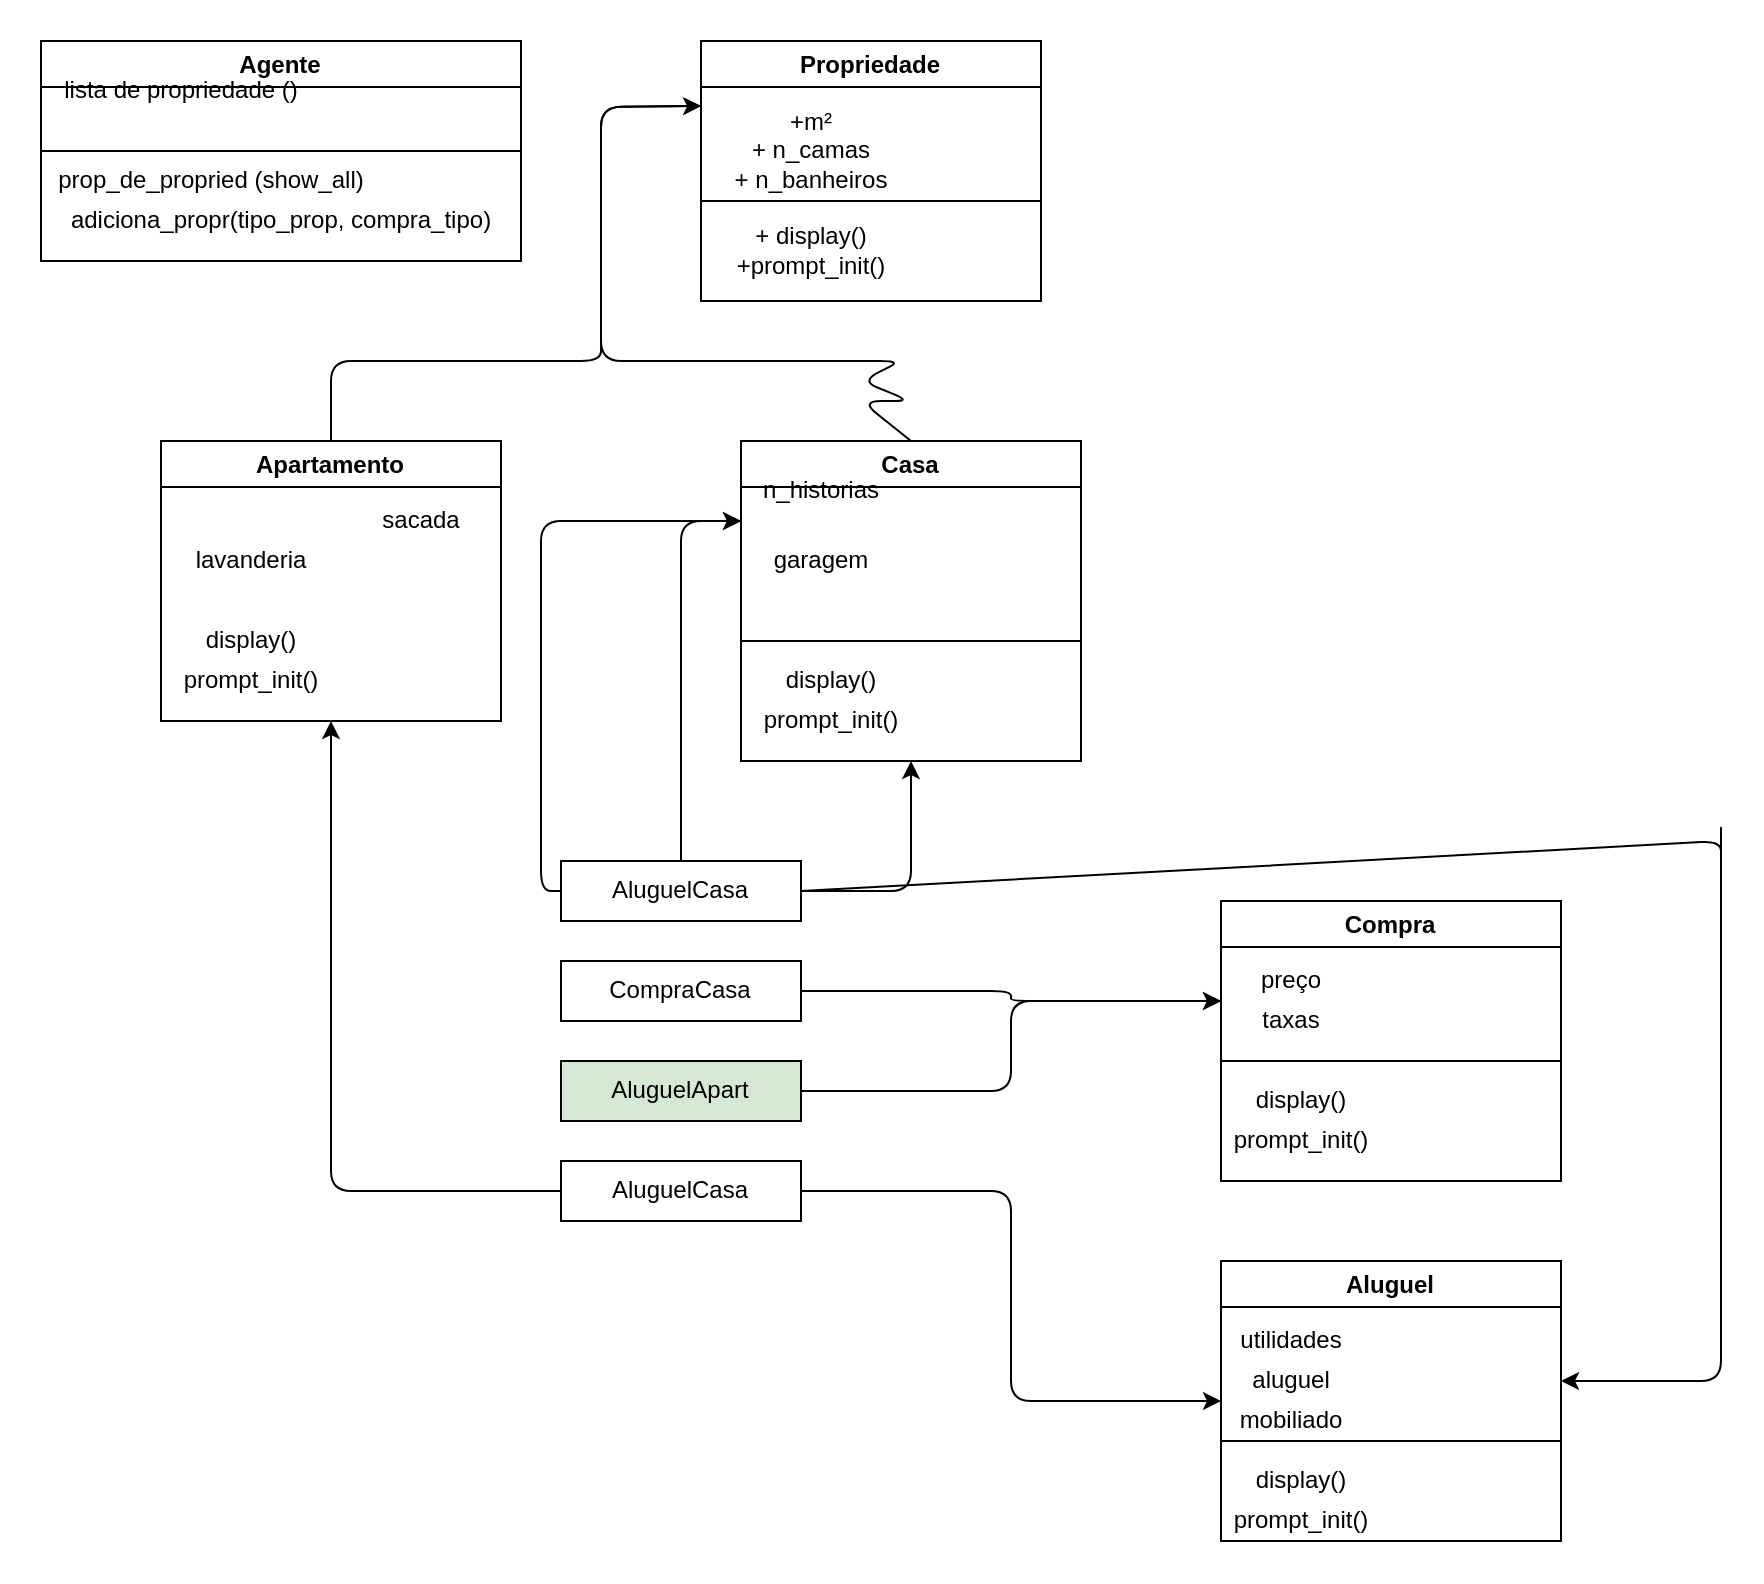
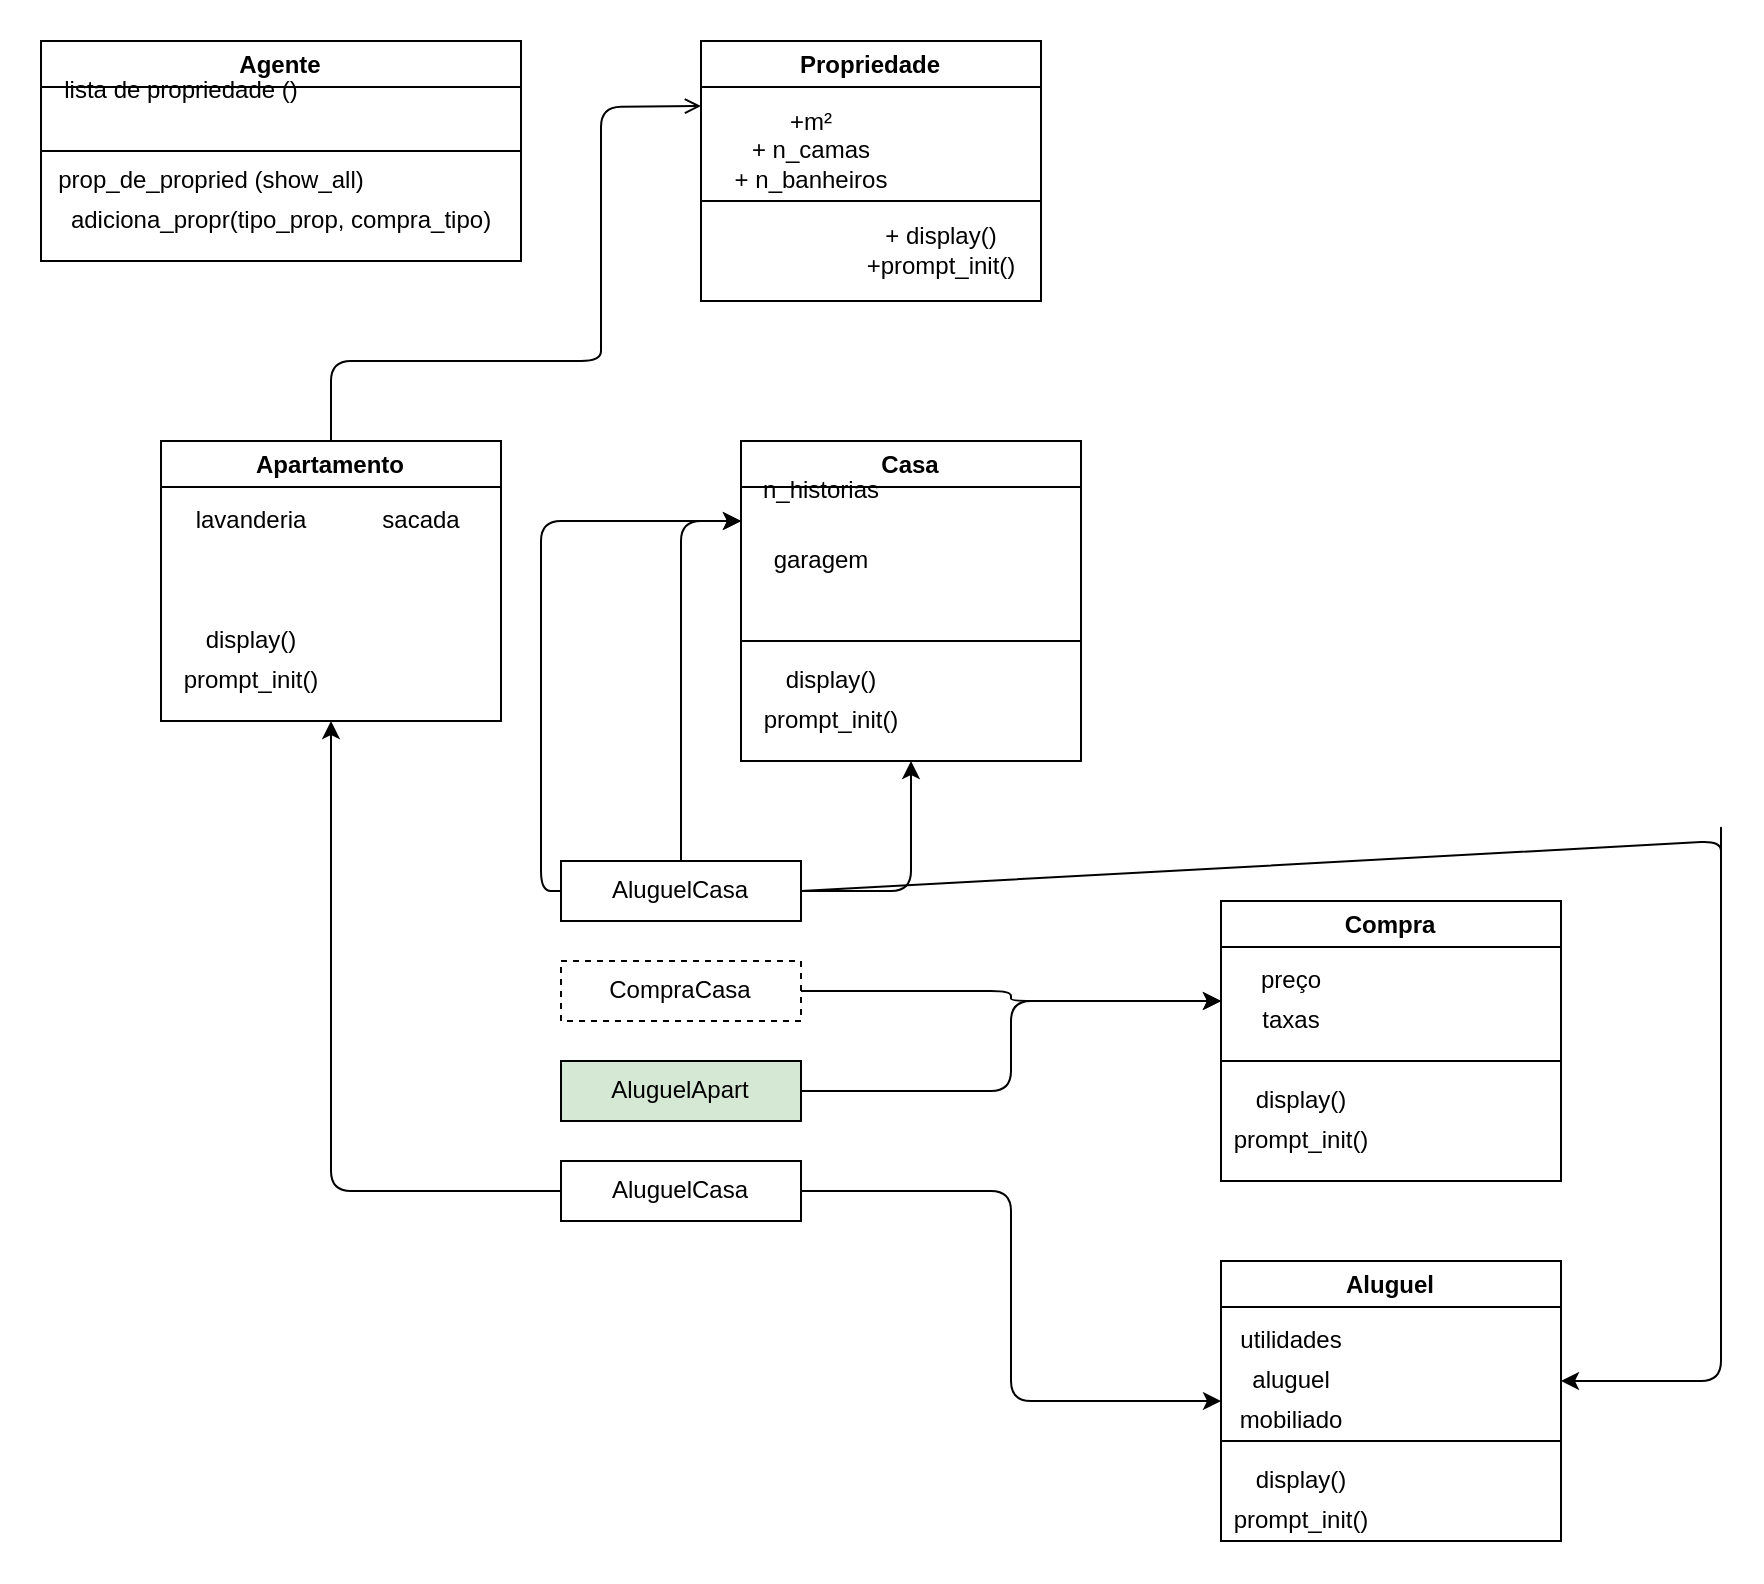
(811, 251) -> (941, 251)
(819, 361) -> none
(251, 561) -> (251, 521)
(681, 991) -> (681, 991)
